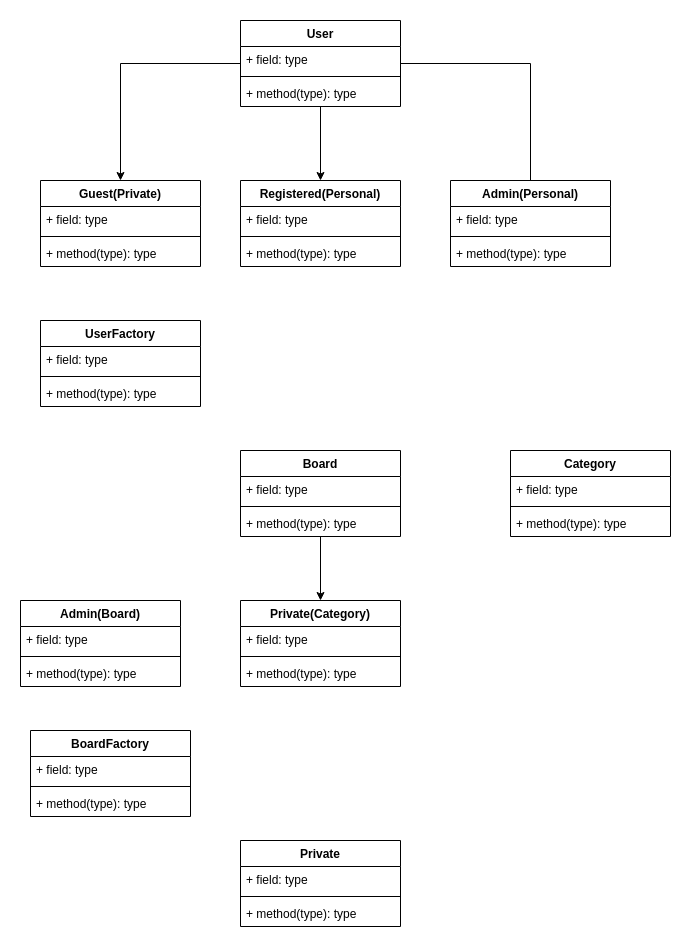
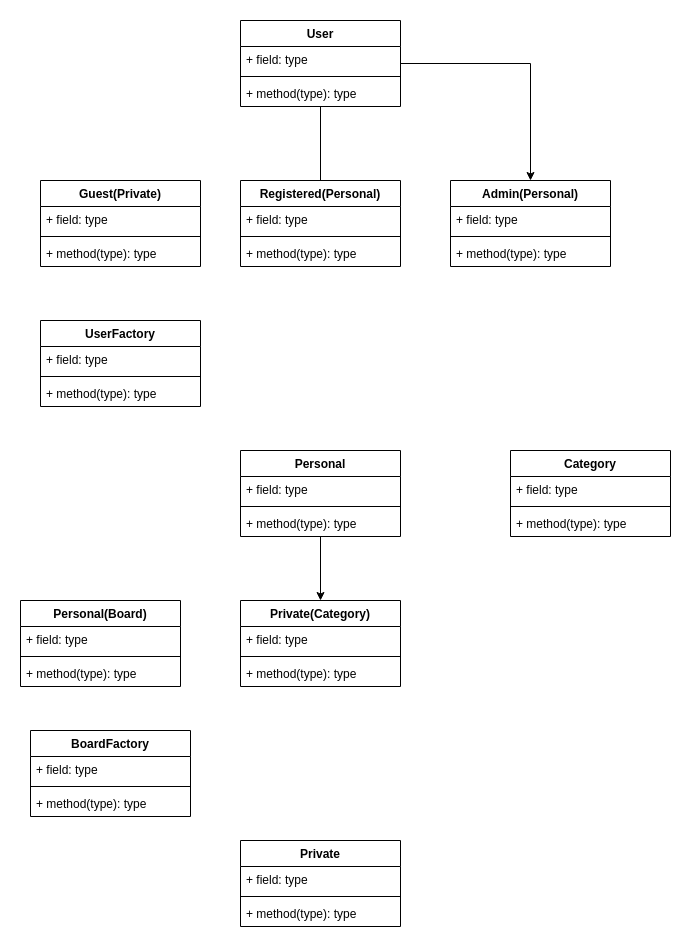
(125, 64) -> none
(321, 172) -> (321, 175)
(531, 175) -> (531, 172)
(320, 464) -> (320, 464)
(100, 614) -> (100, 614)
